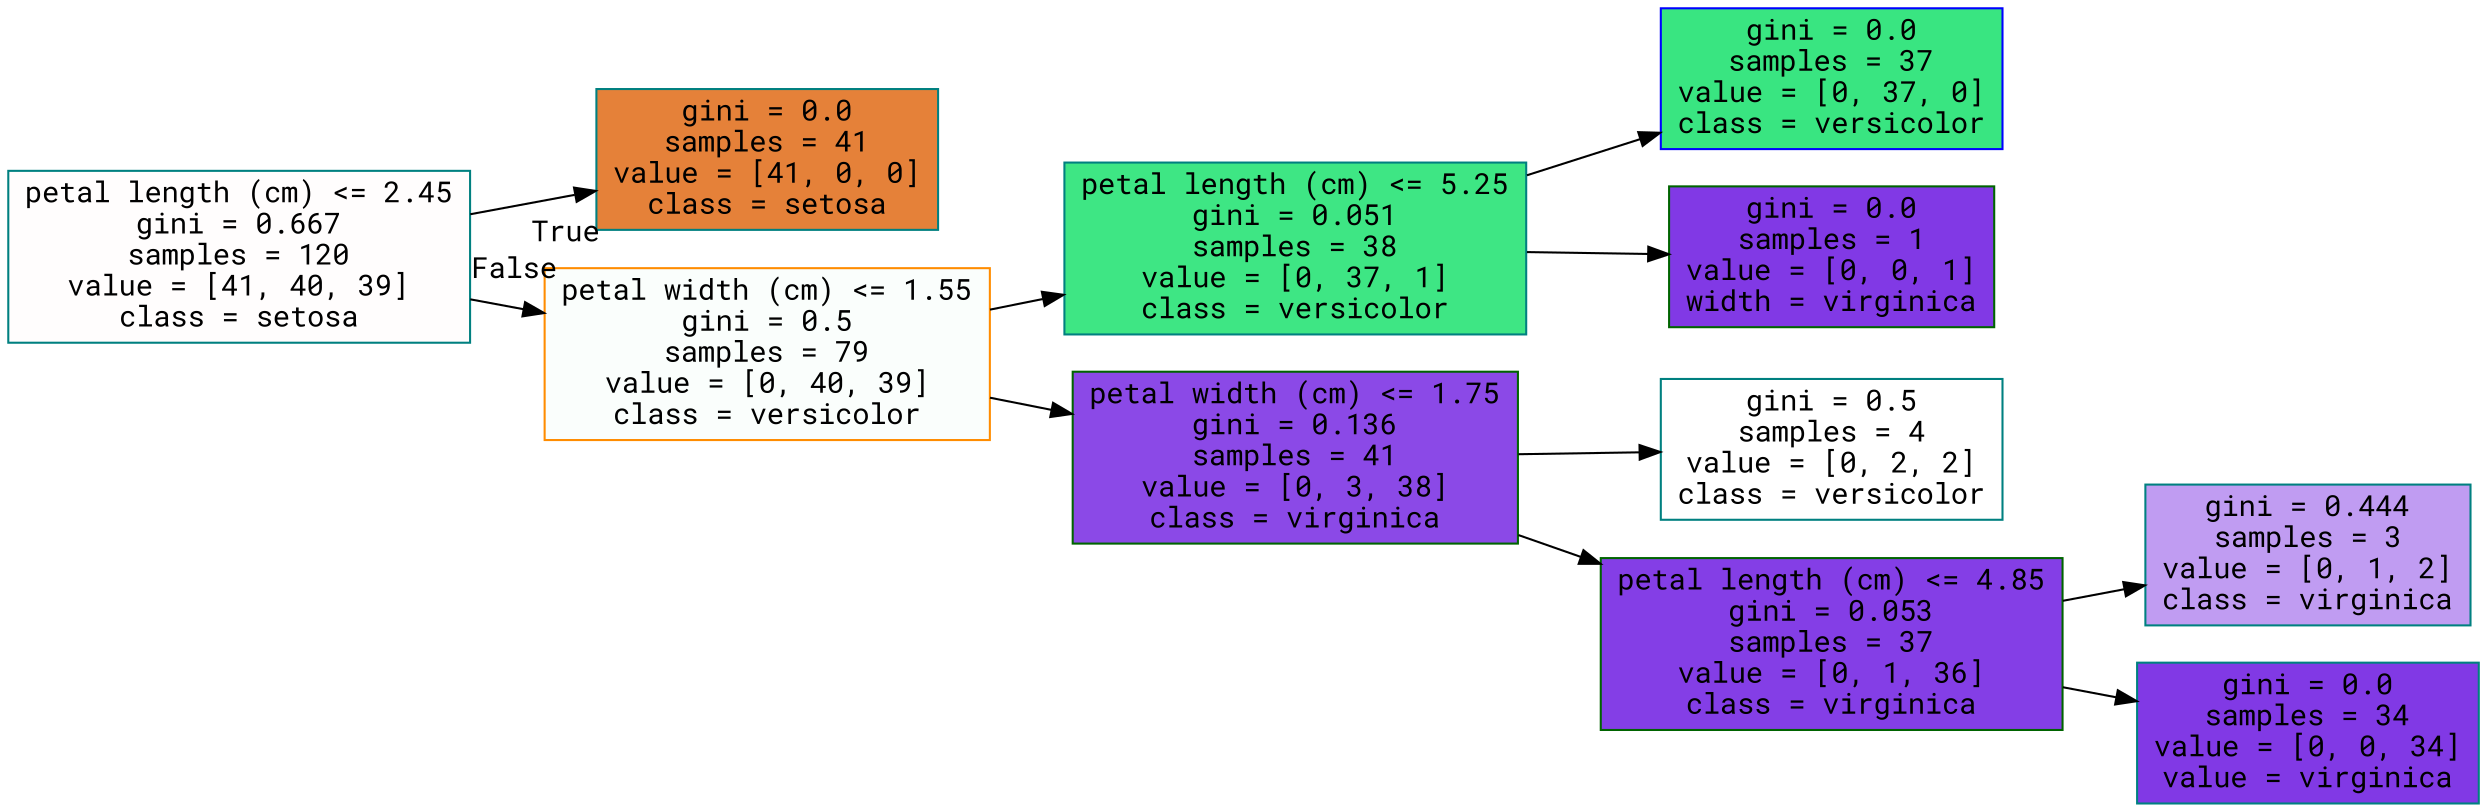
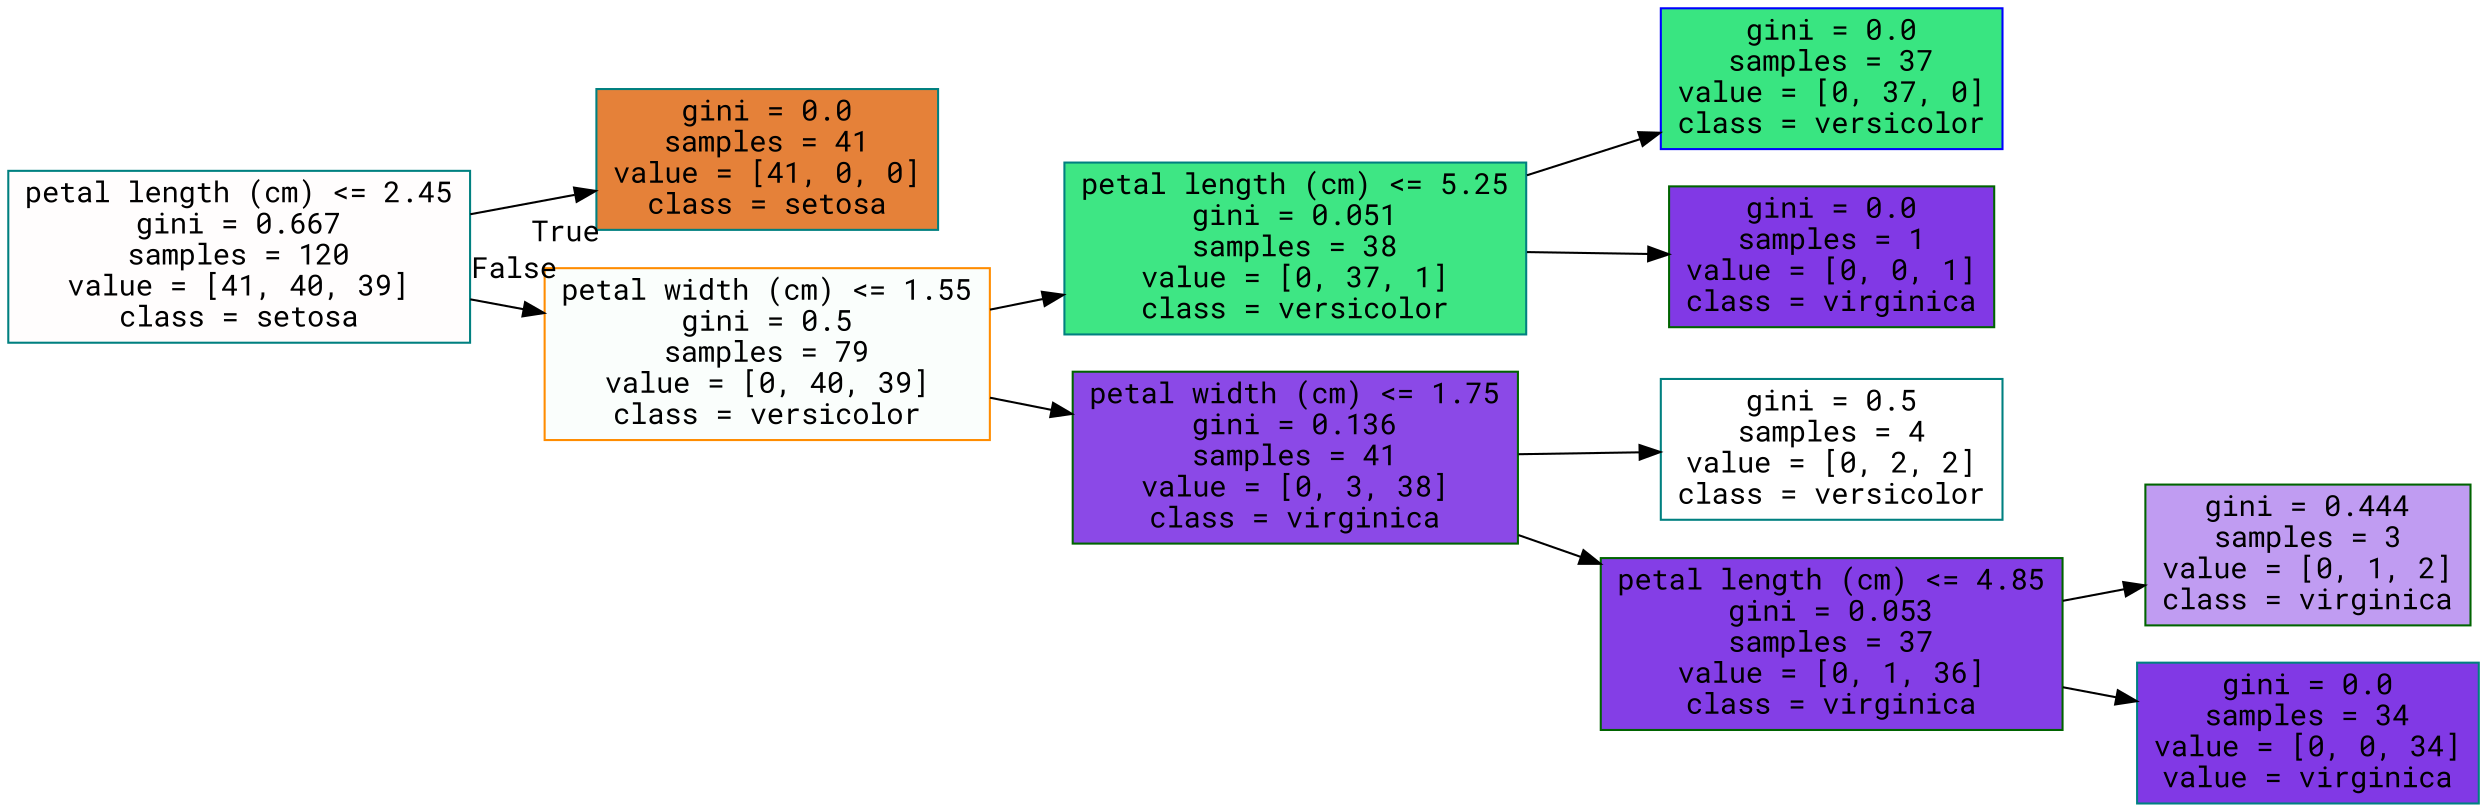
(1832, 257) -> (1832, 257)
(2308, 555) -> (2308, 555)
